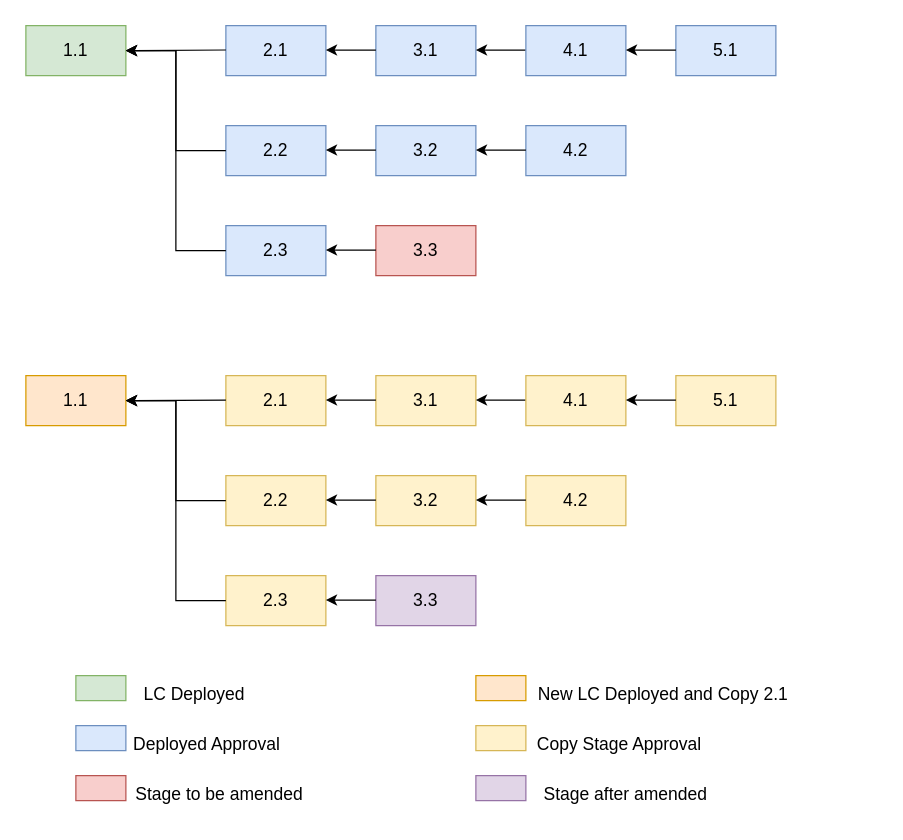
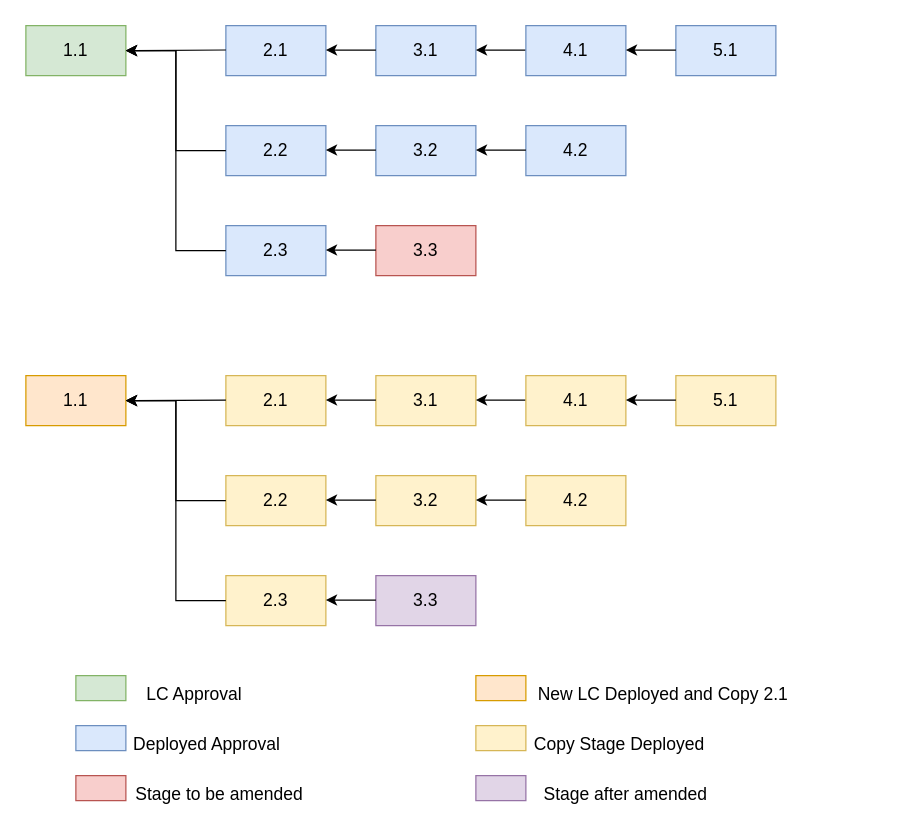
(194, 694) -> (194, 694)
(619, 744) -> (619, 744)
